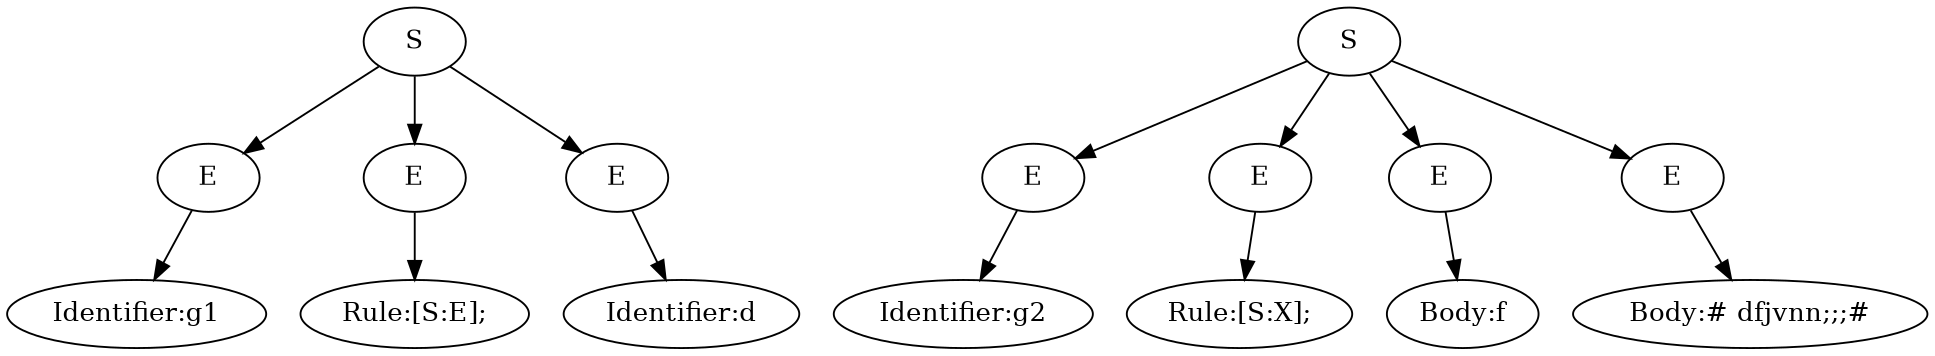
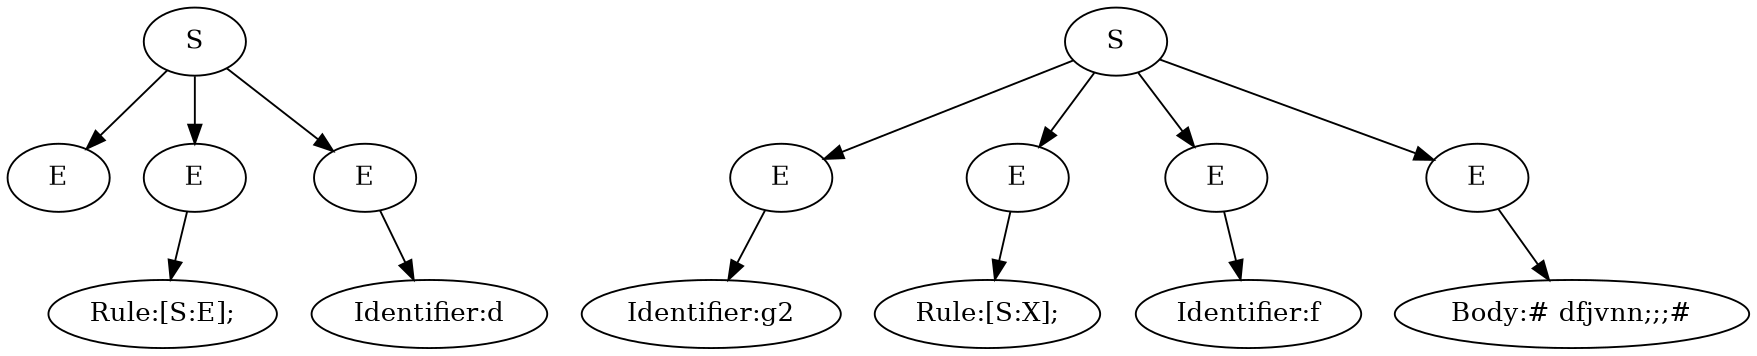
(137, 314) -> none
(1463, 314) -> (1248, 314)
